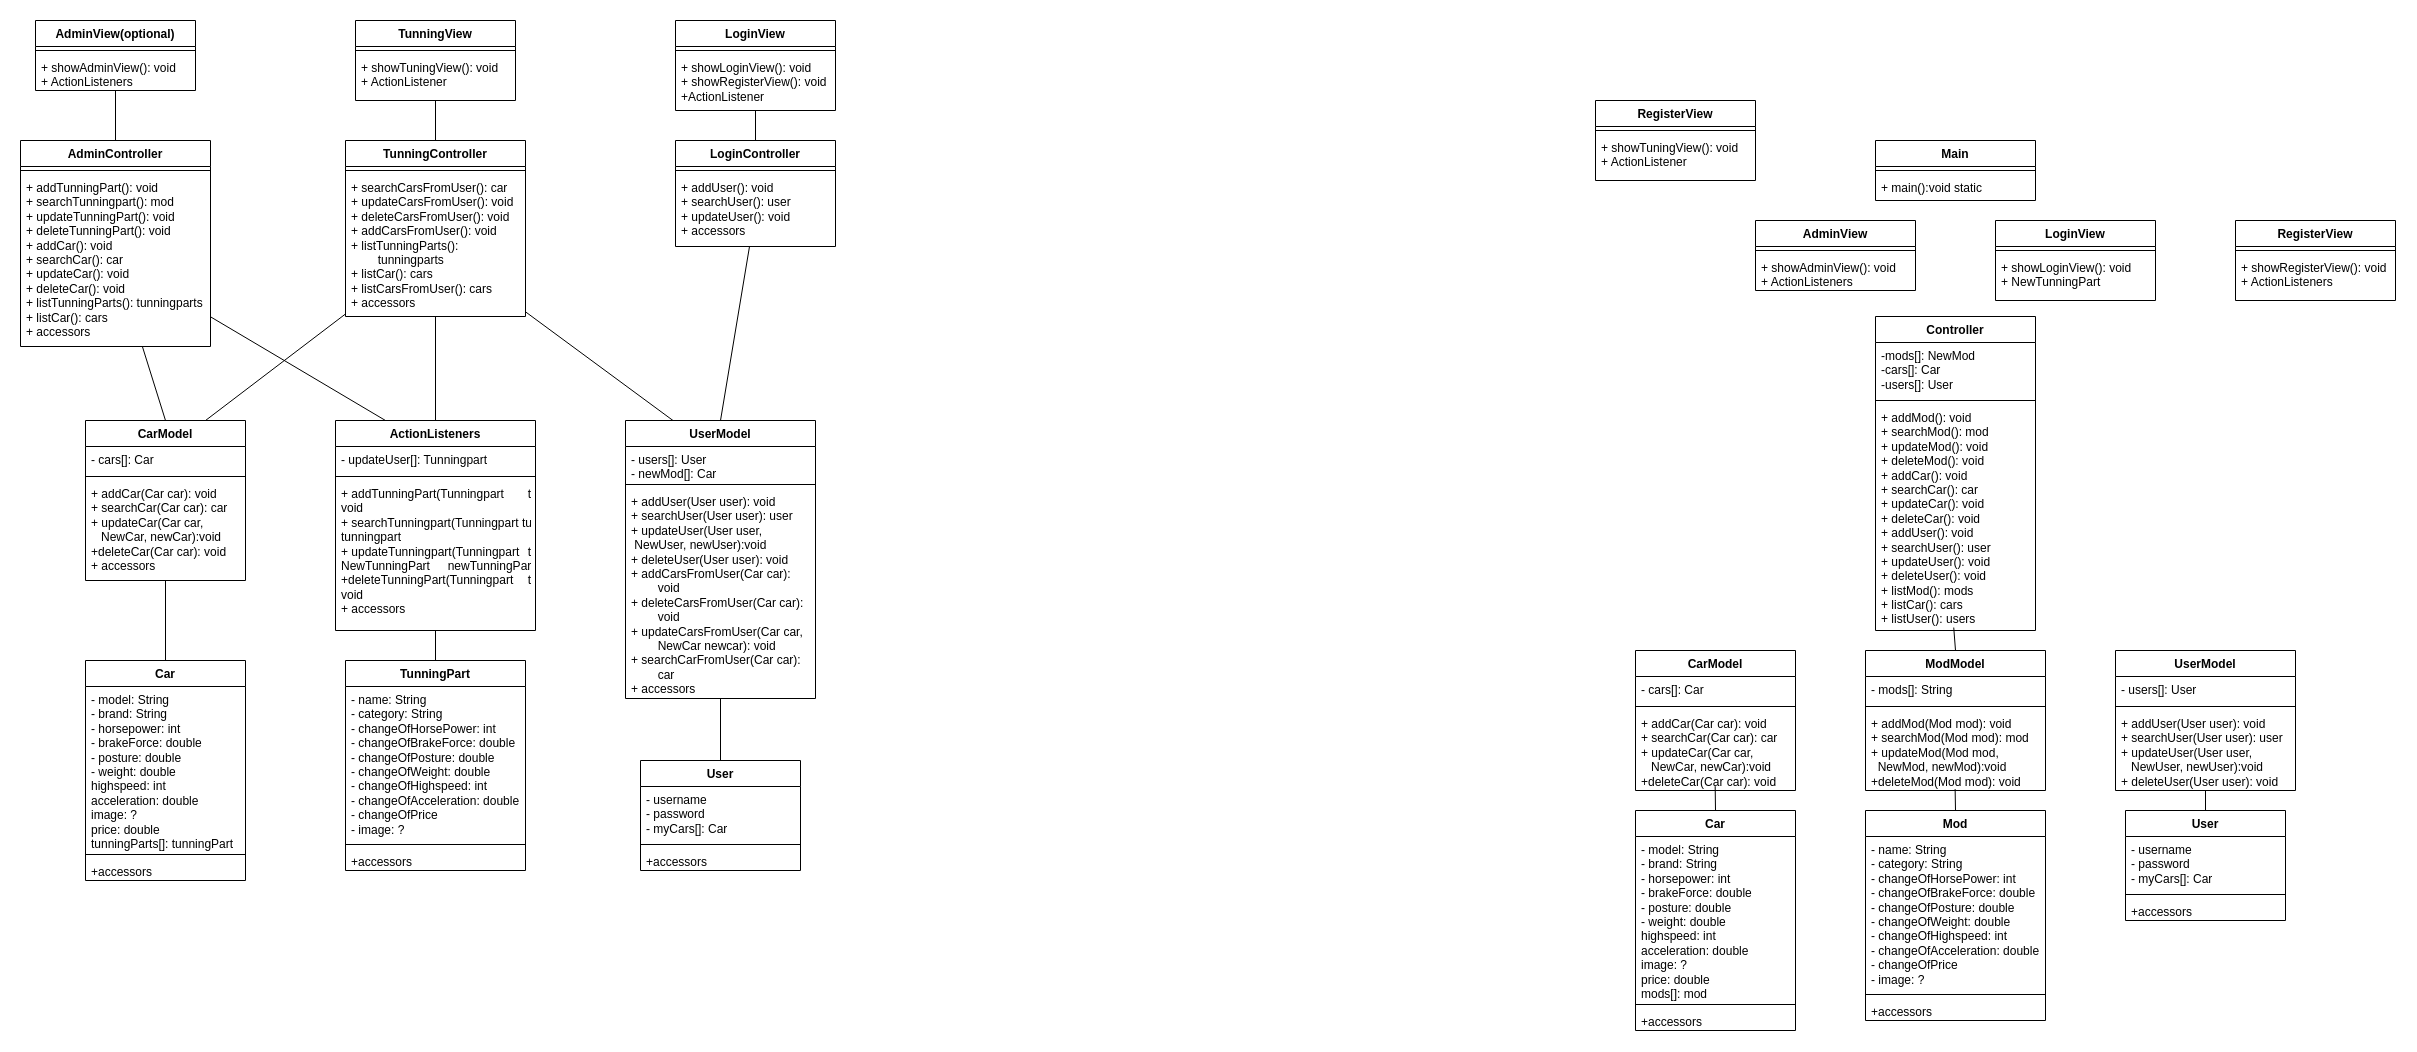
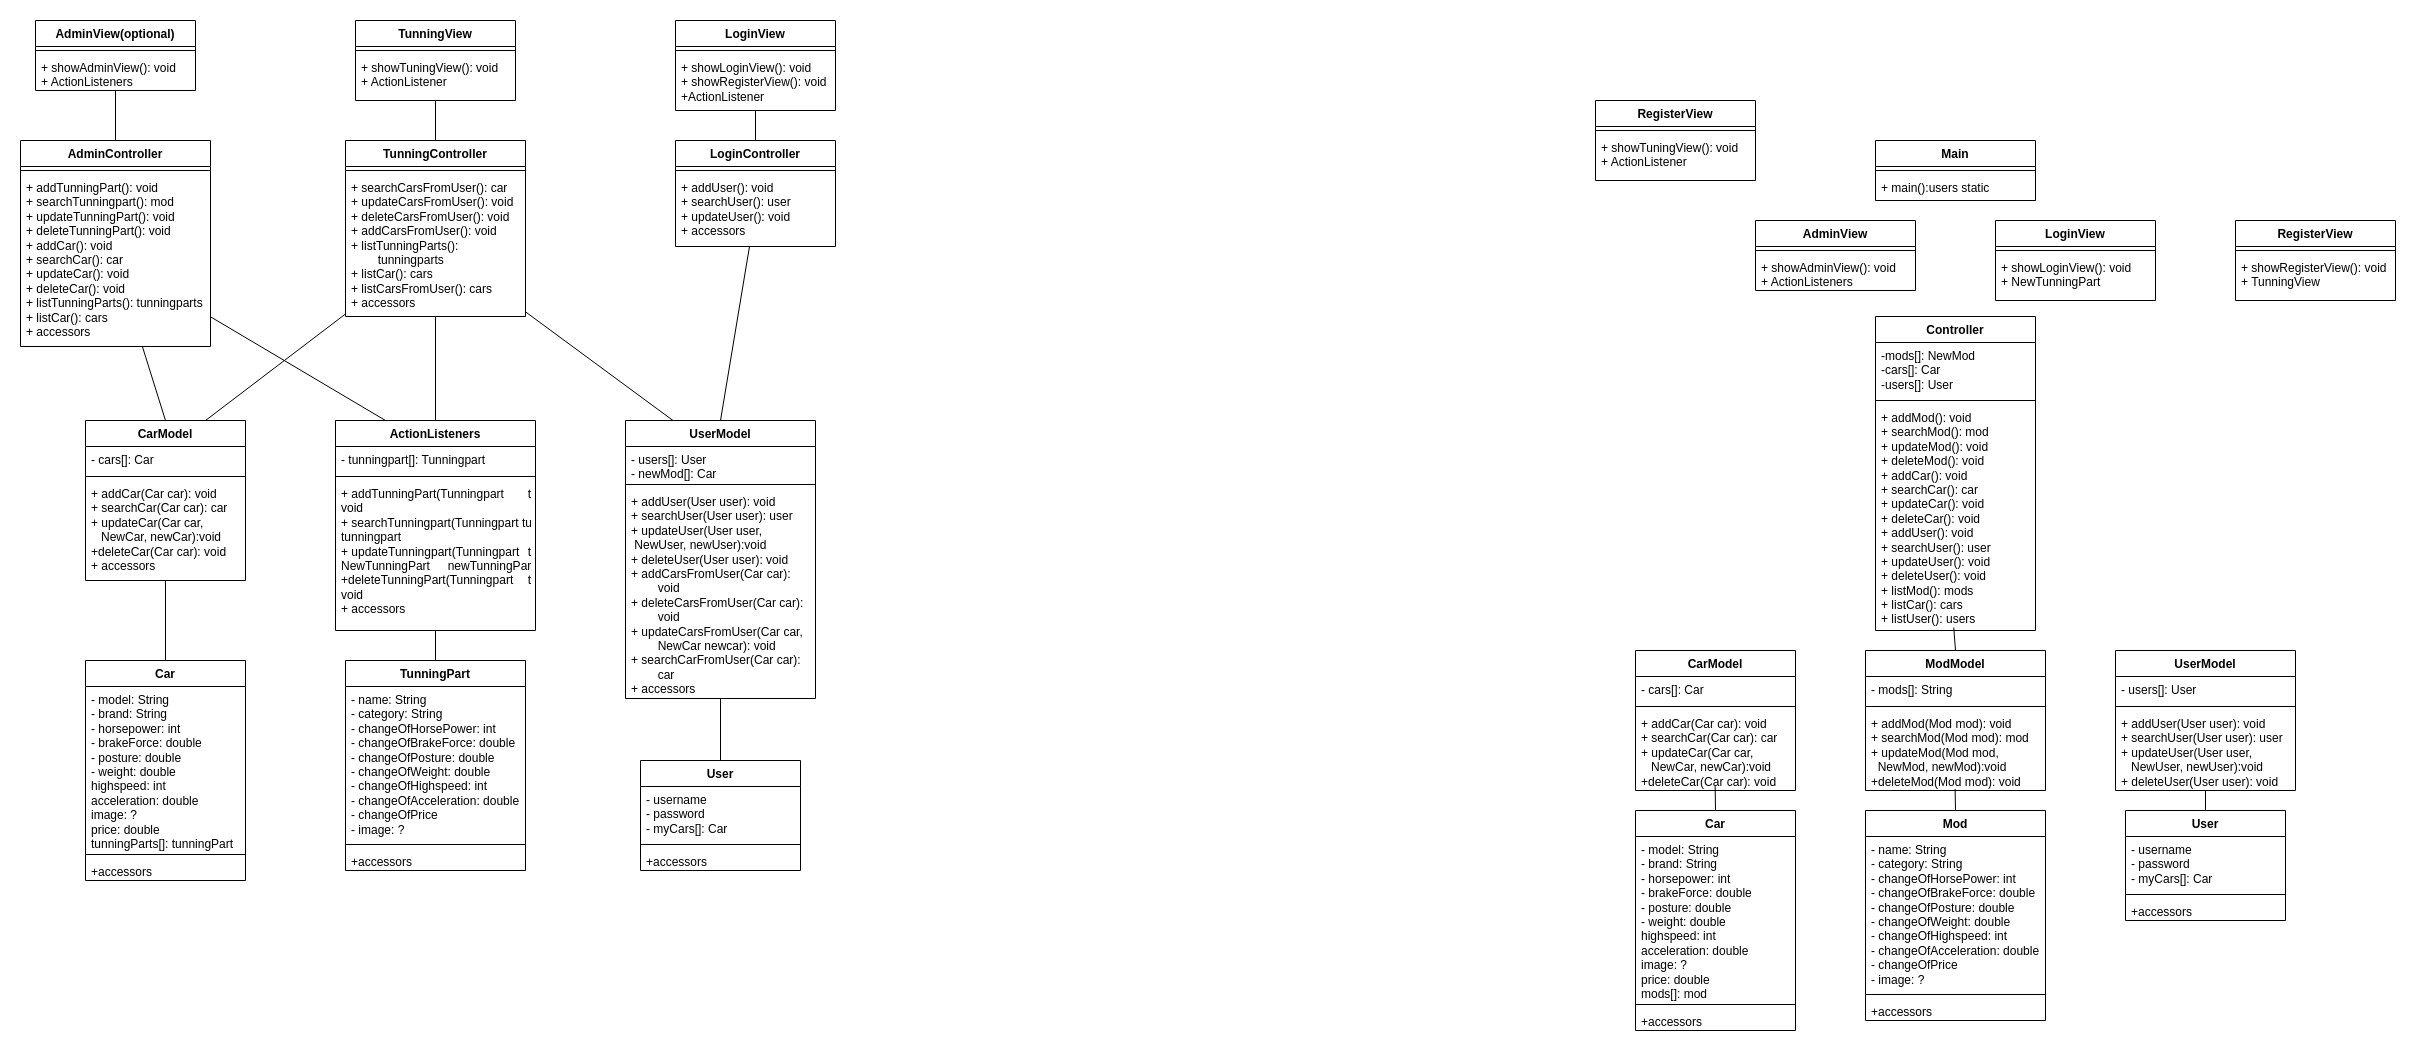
(1939, 189) -> (1944, 189)
(2317, 283) -> (2317, 283)
(426, 461) -> (428, 461)
